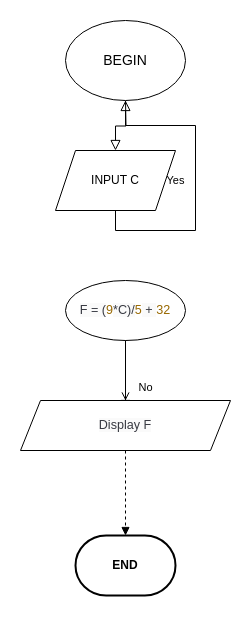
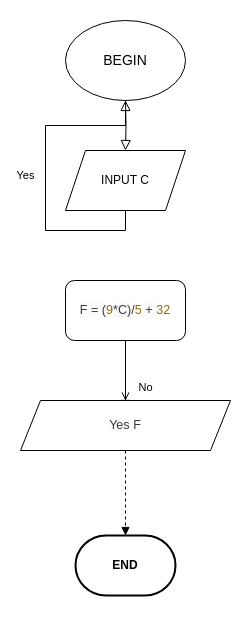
(116, 181) -> (126, 181)
(126, 311) -> (126, 311)
(126, 426) -> (126, 426)
